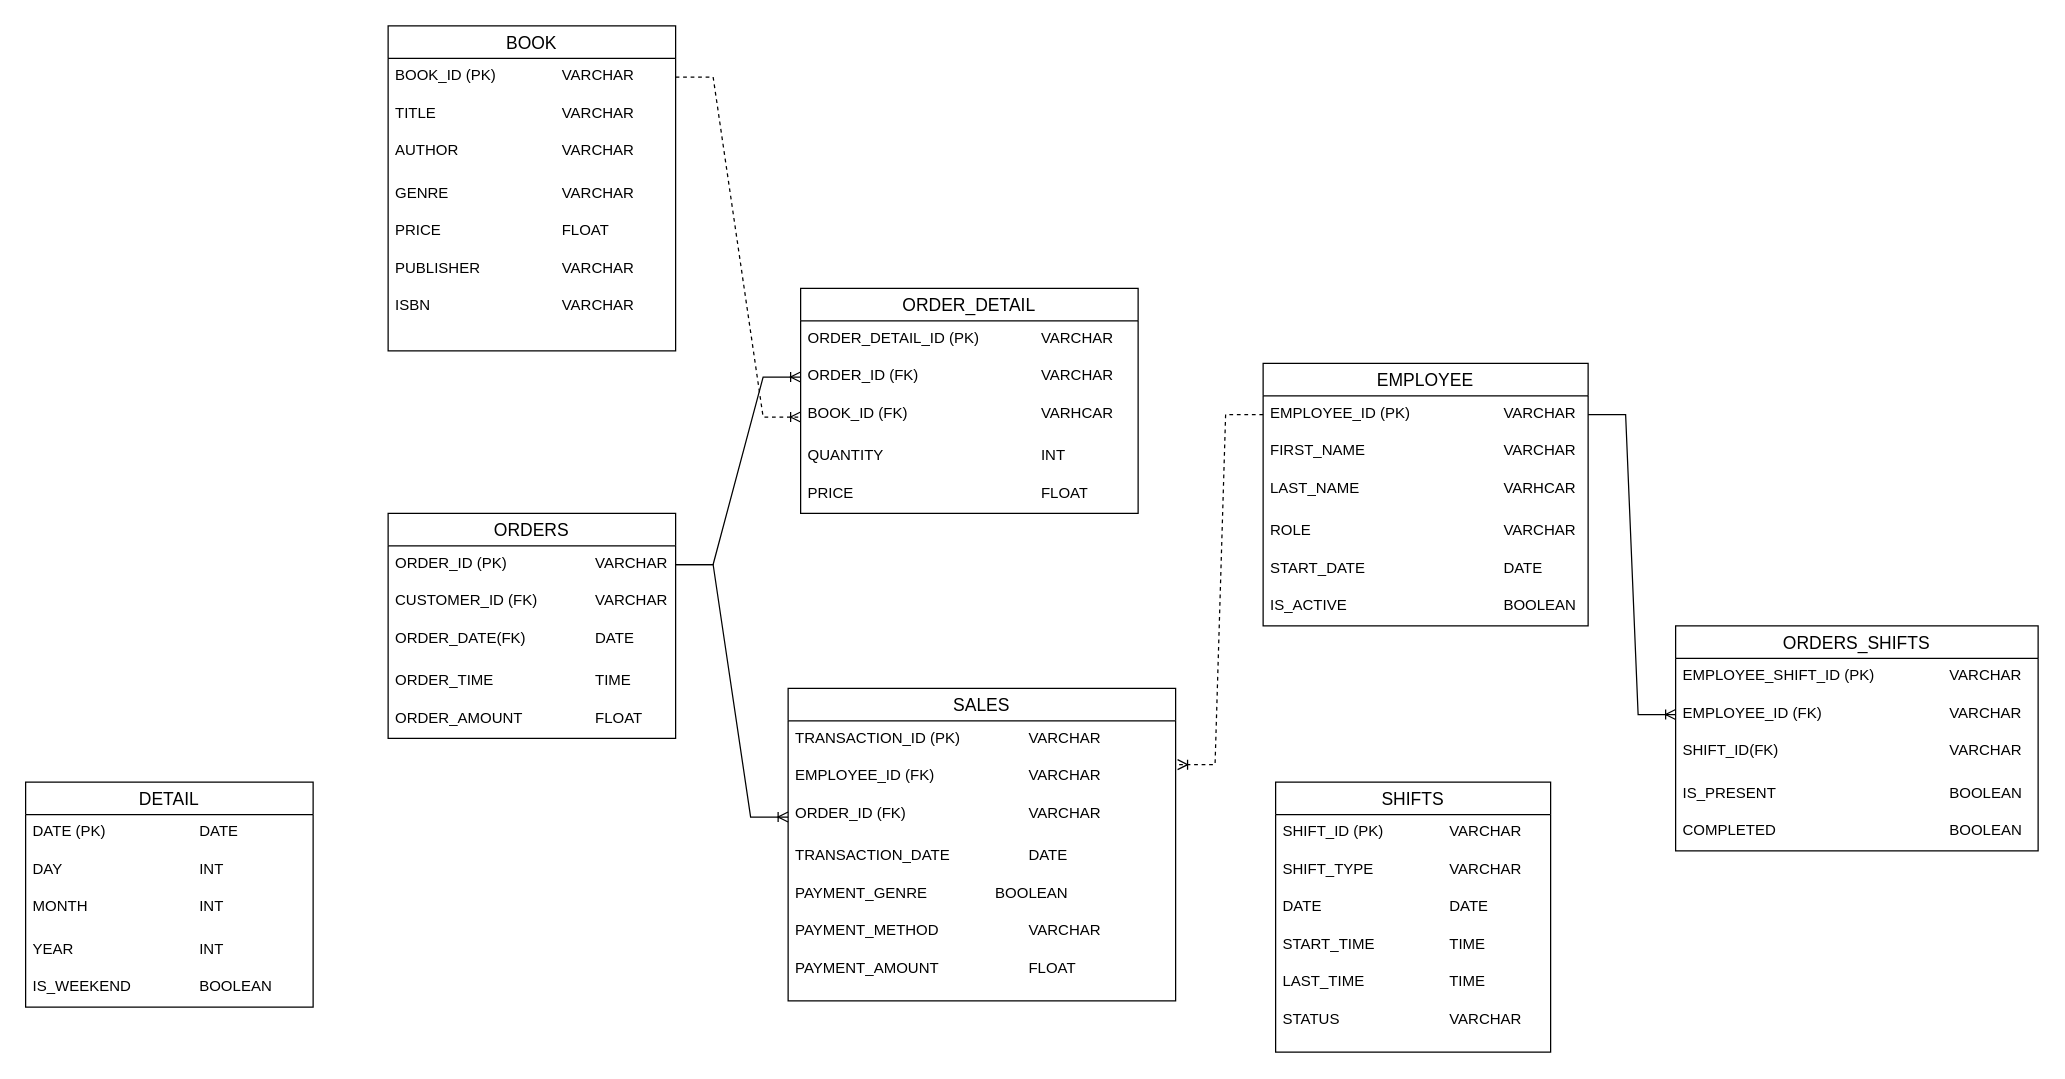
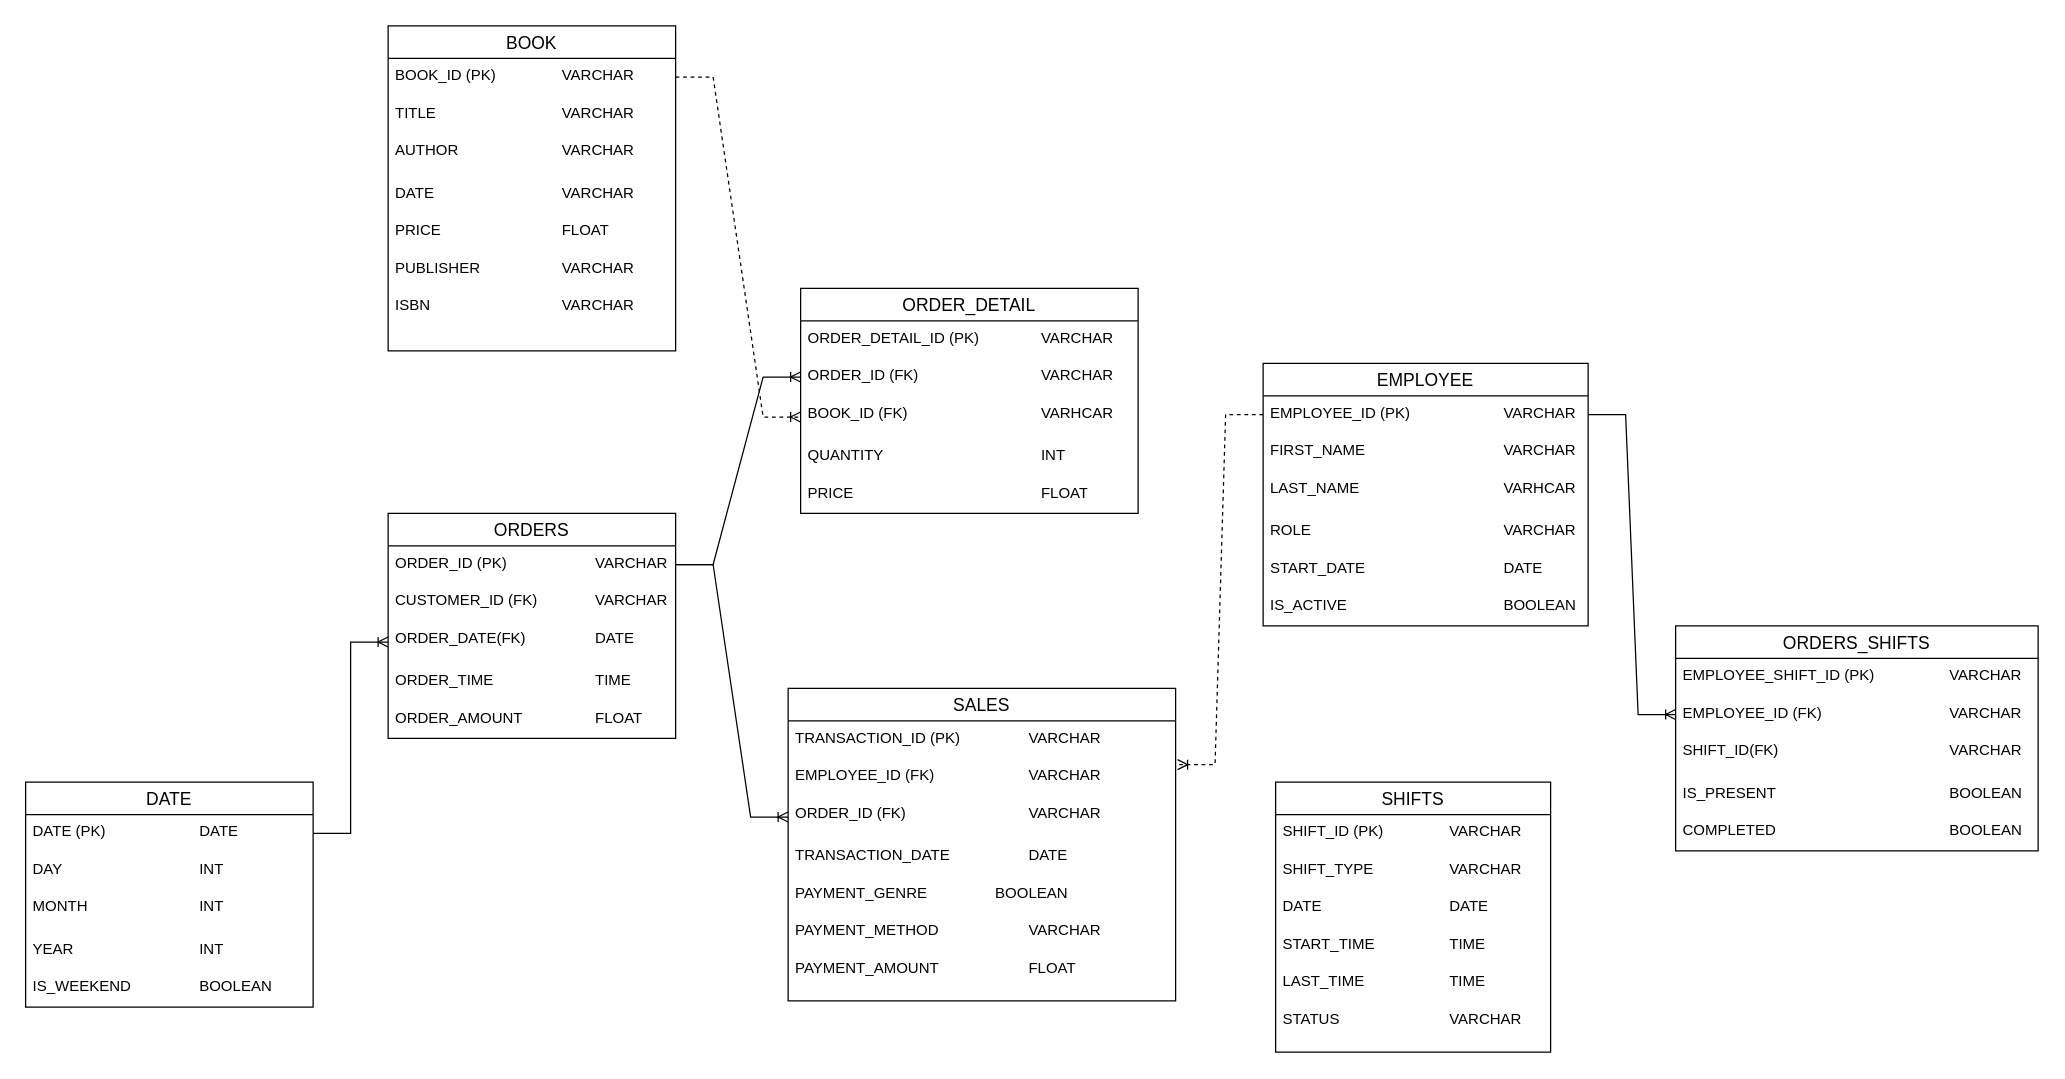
(463, 193) -> (459, 193)
none -> (351, 738)
(169, 799) -> (169, 799)
